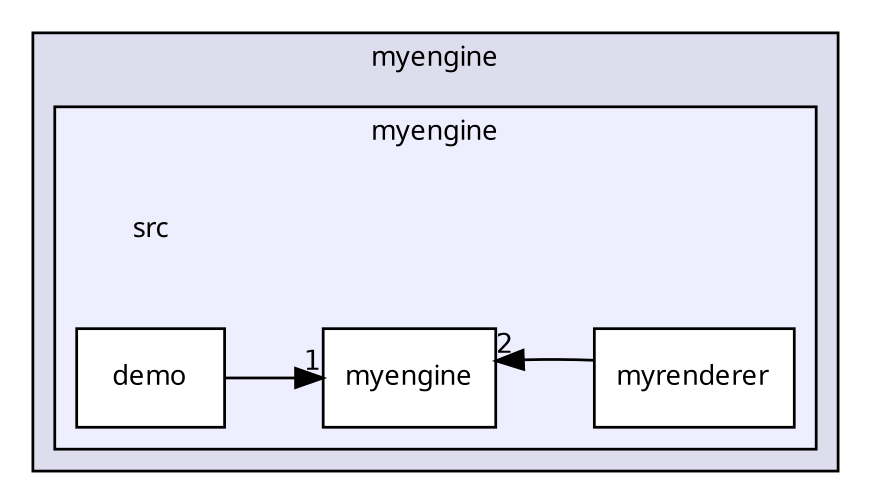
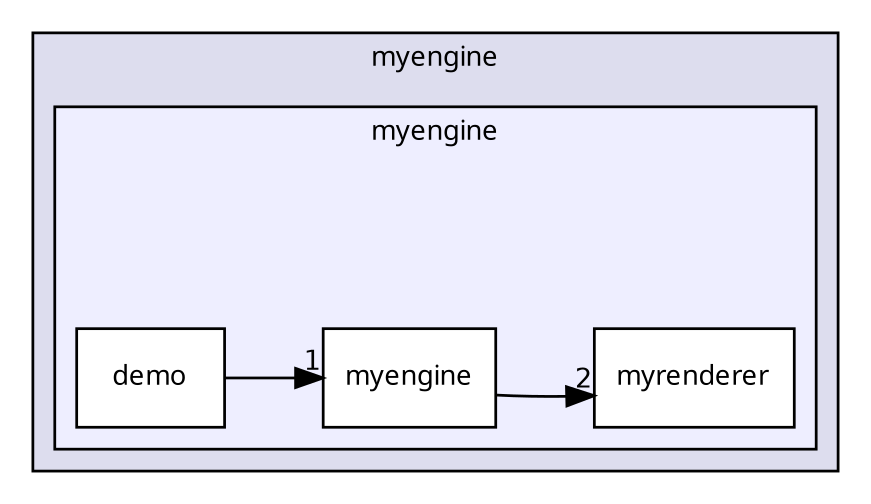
(151, 230) -> none
(559, 360) -> (531, 396)
